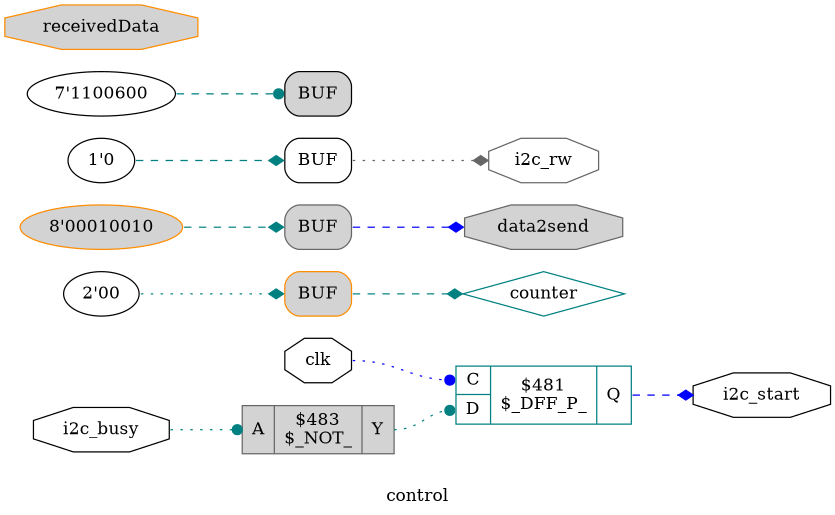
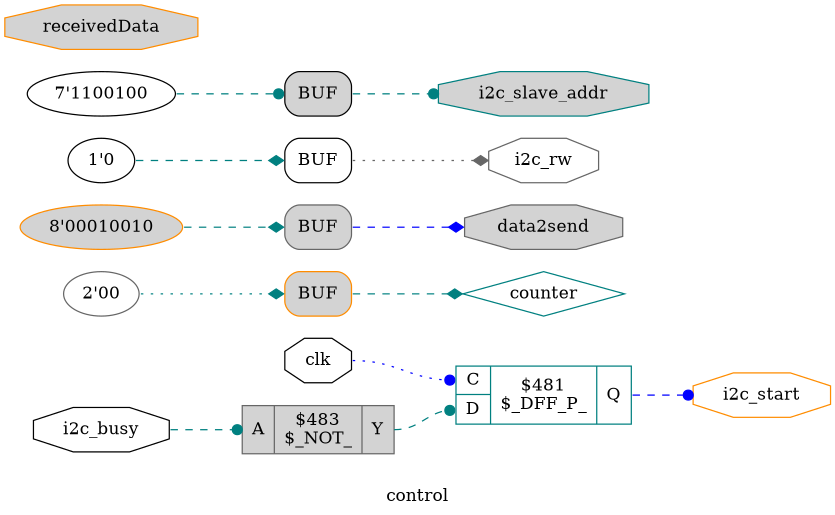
(101, 94) -> (101, 94)
none -> (544, 94)
(101, 294) -> (101, 294)
(658, 395) -> (658, 395)
(762, 395) -> (762, 395)
(420, 422) -> (420, 422)
(201, 430) -> (201, 430)
